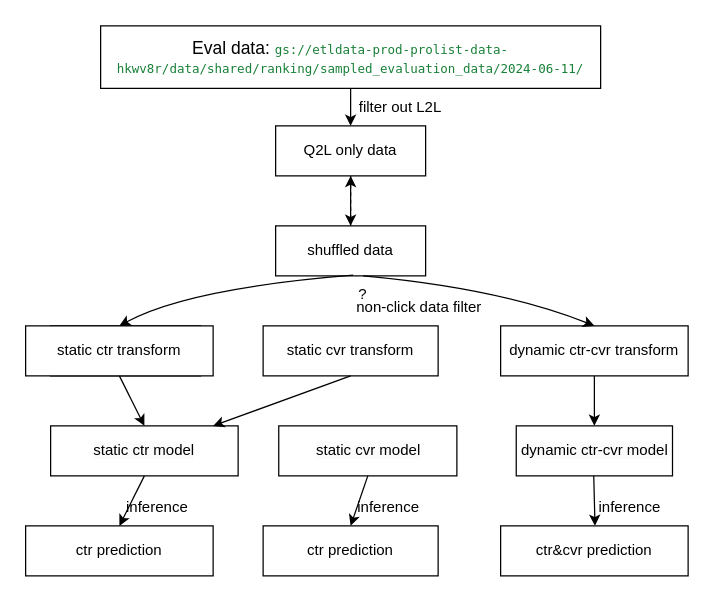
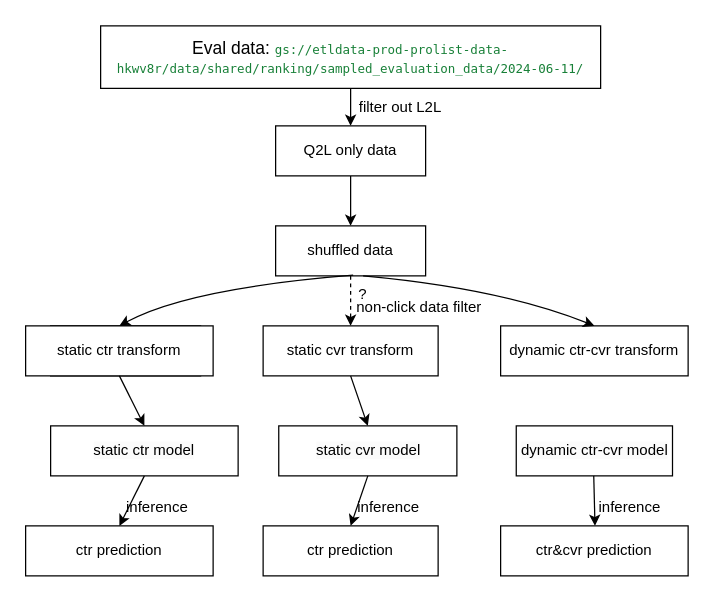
(351, 222) -> (351, 297)
(594, 397) -> none
(286, 399) -> (358, 397)
